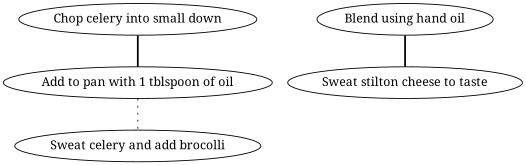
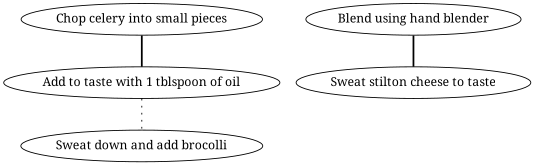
(138, 19) -> (142, 19)
(405, 19) -> (413, 19)
(138, 83) -> (142, 83)
(138, 146) -> (142, 146)
